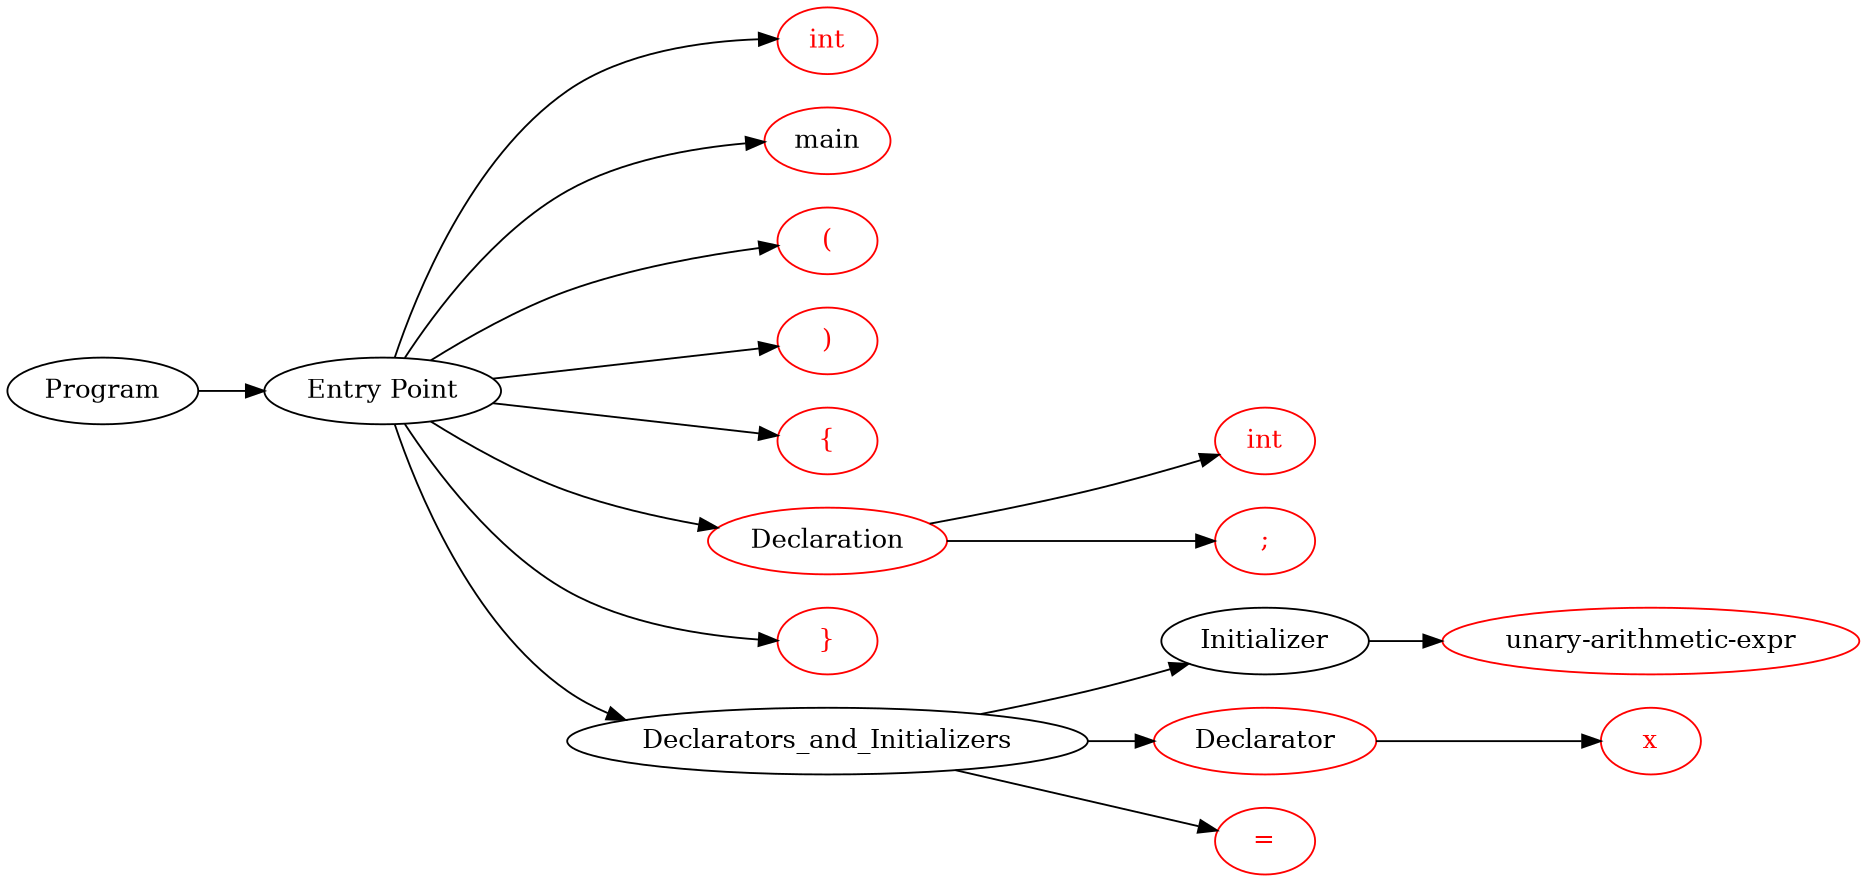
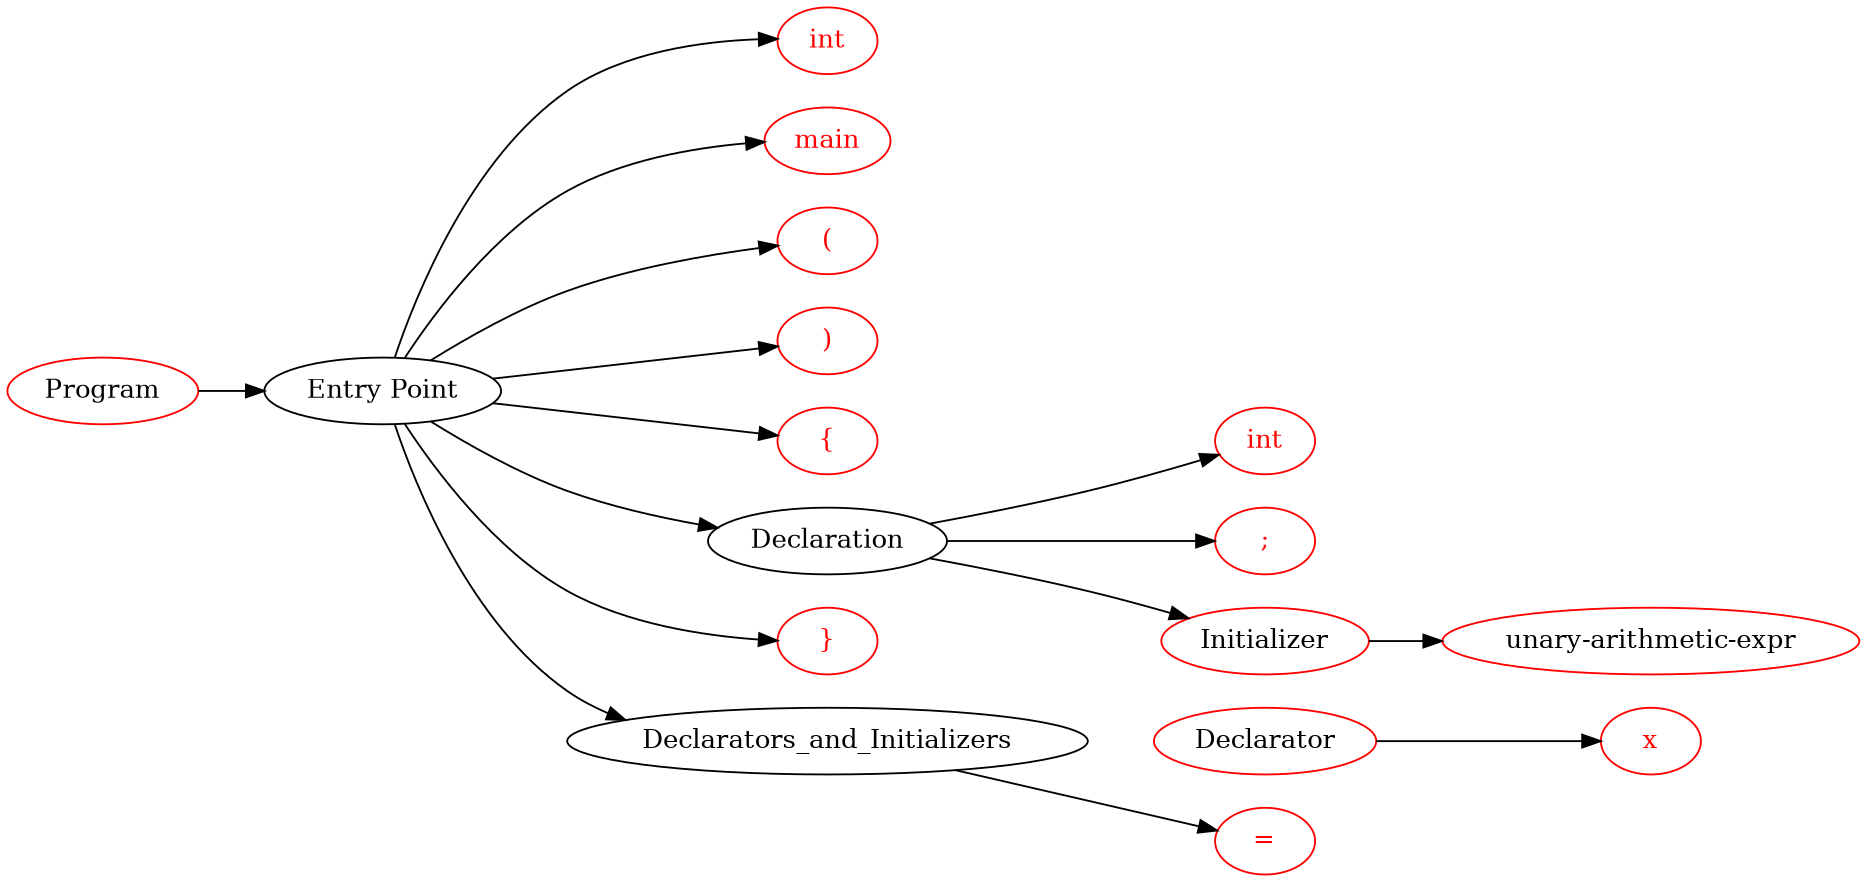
(828, 141) -> (828, 141)
(103, 391) -> (103, 391)
(828, 541) -> (828, 541)
(1265, 641) -> (1265, 641)
(1076, 694) -> (1051, 583)
(1112, 741) -> none
